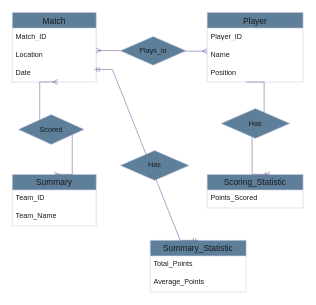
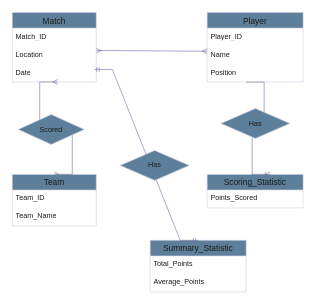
(153, 51) -> none
(54, 183) -> (54, 183)
